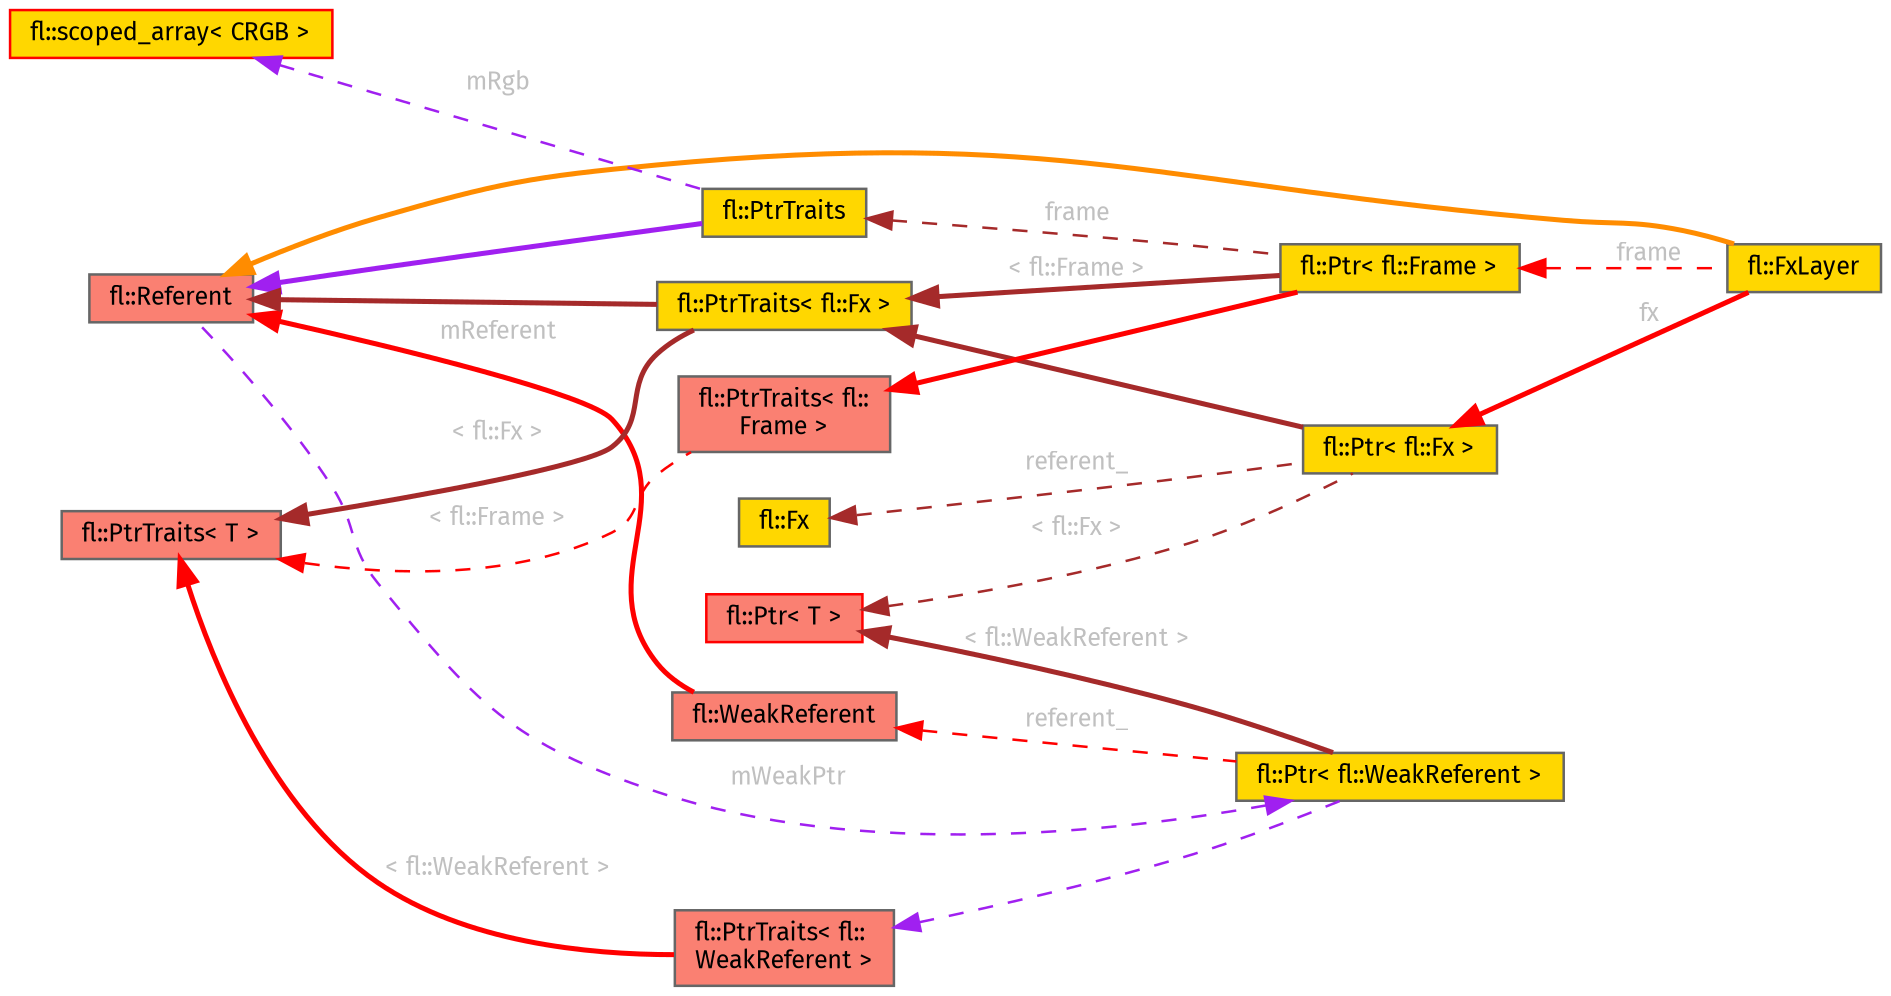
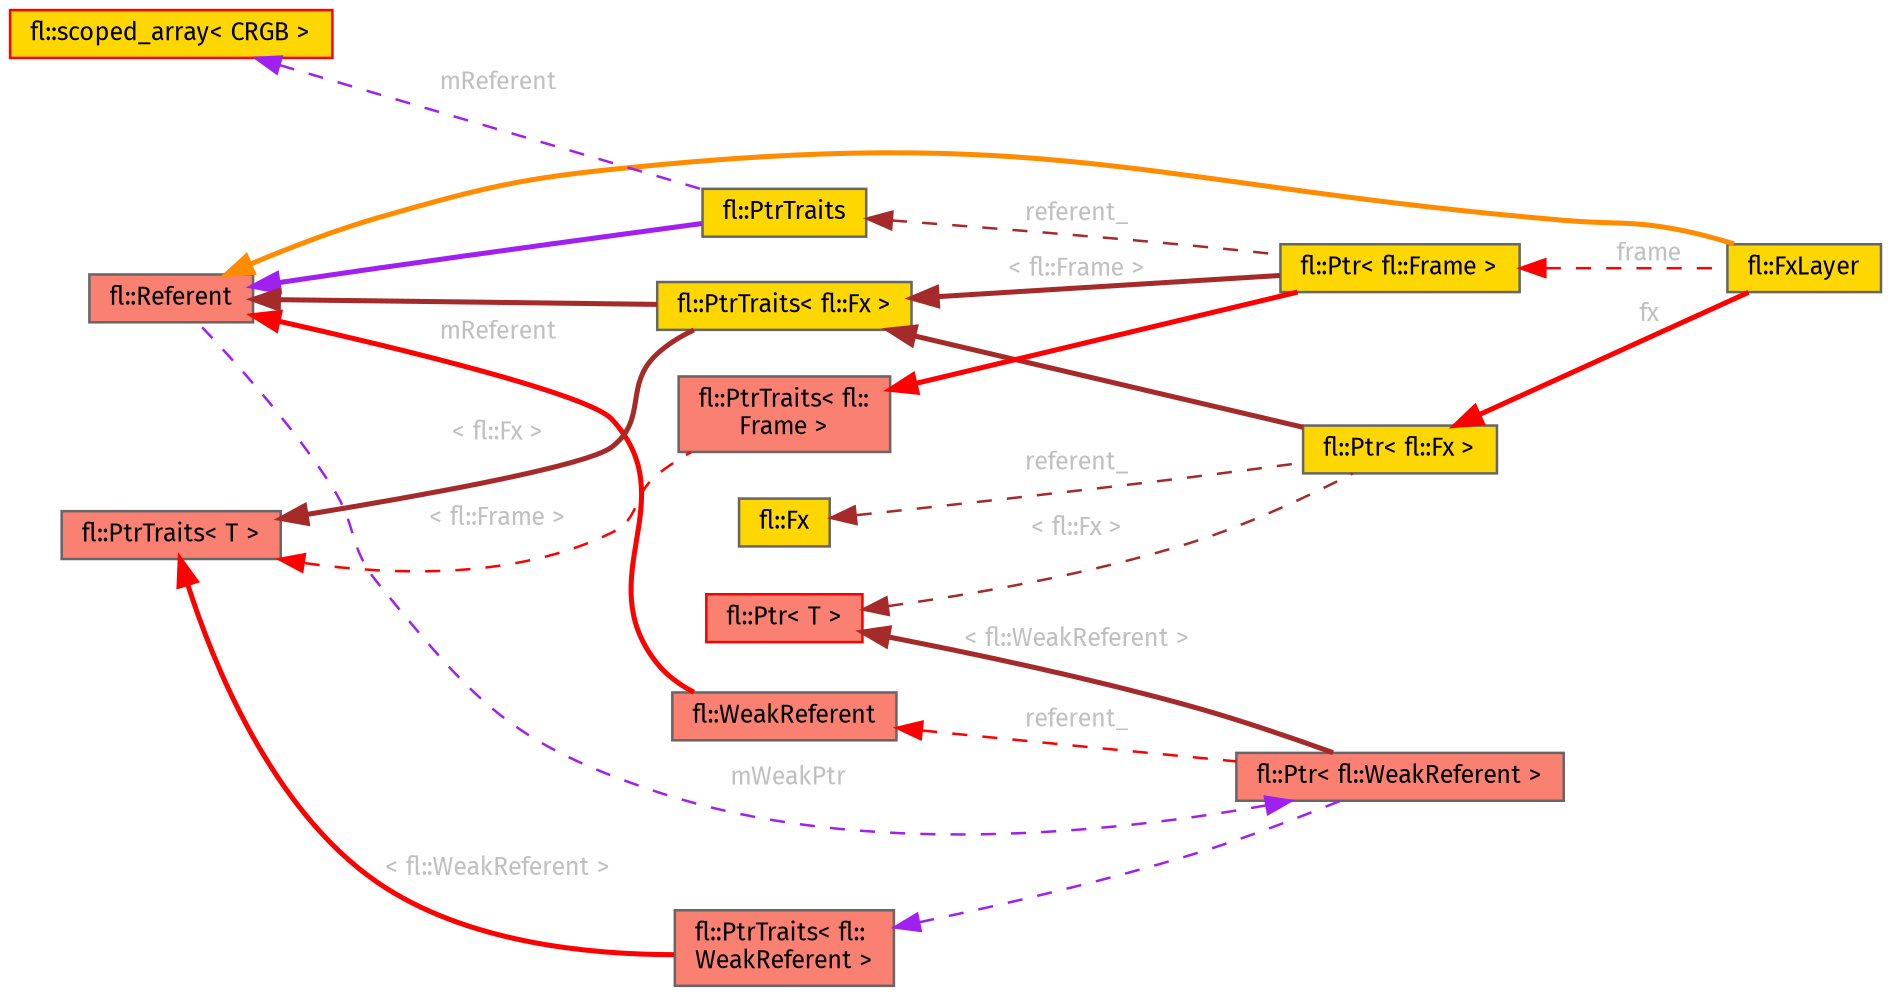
(495, 83) -> (495, 83)
(1074, 214) -> (1074, 214)
(1400, 777) -> (1400, 777)
